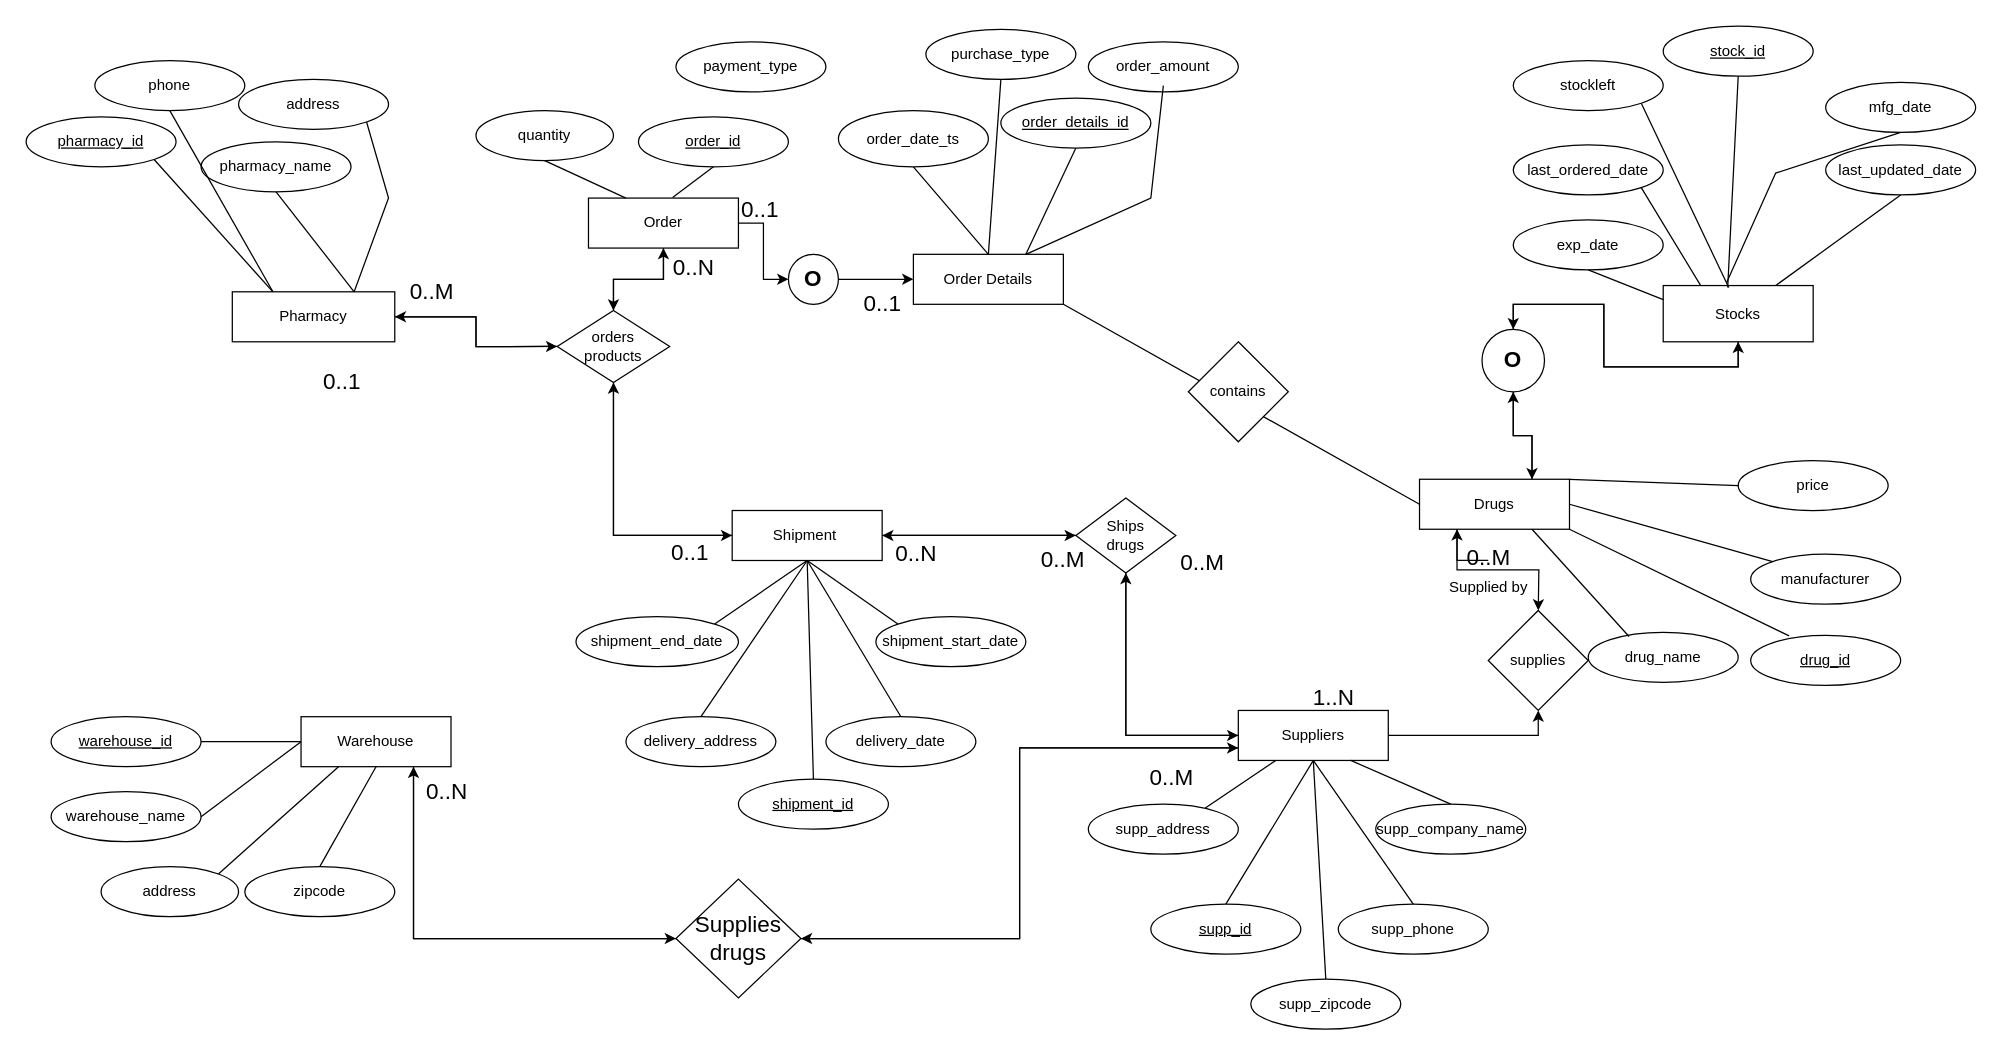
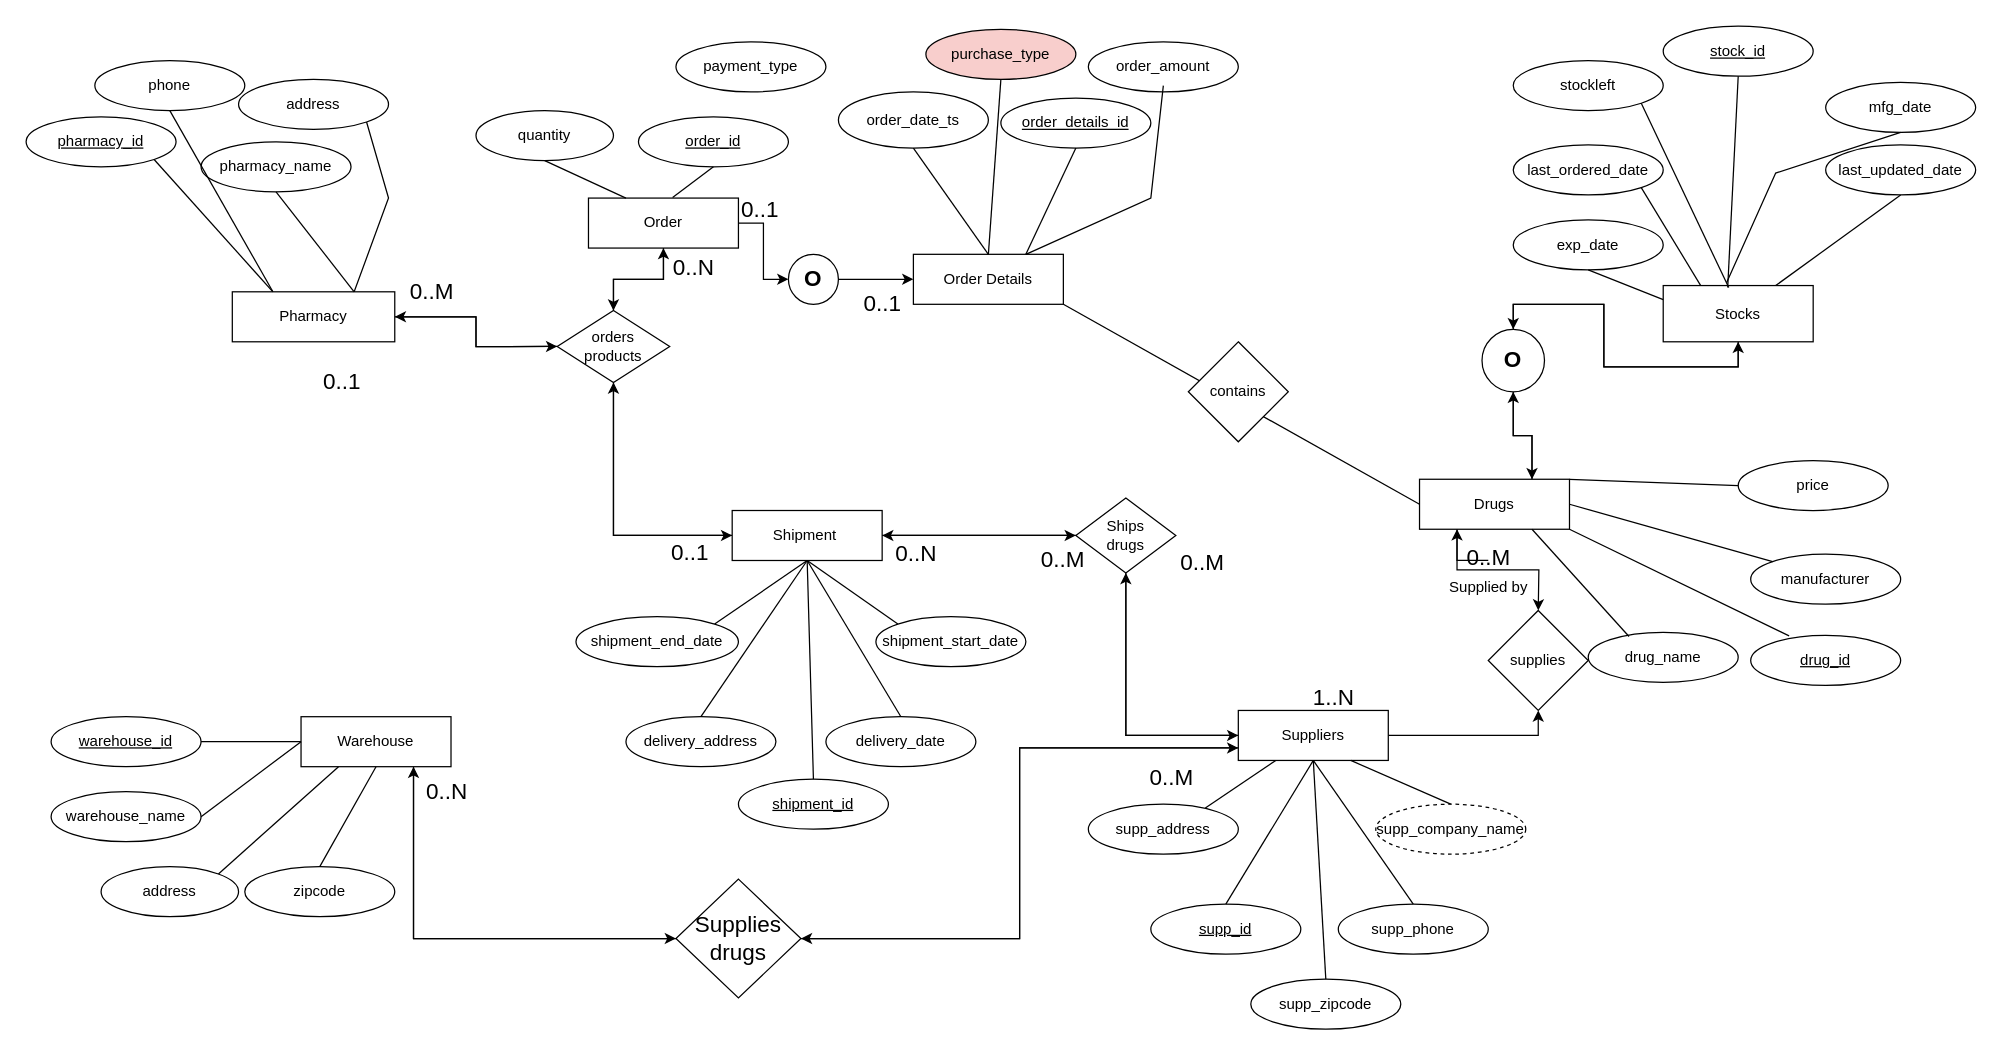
(1001, 54) -> (1001, 54)
(913, 139) -> (913, 120)
(1451, 829) -> (1451, 829)
